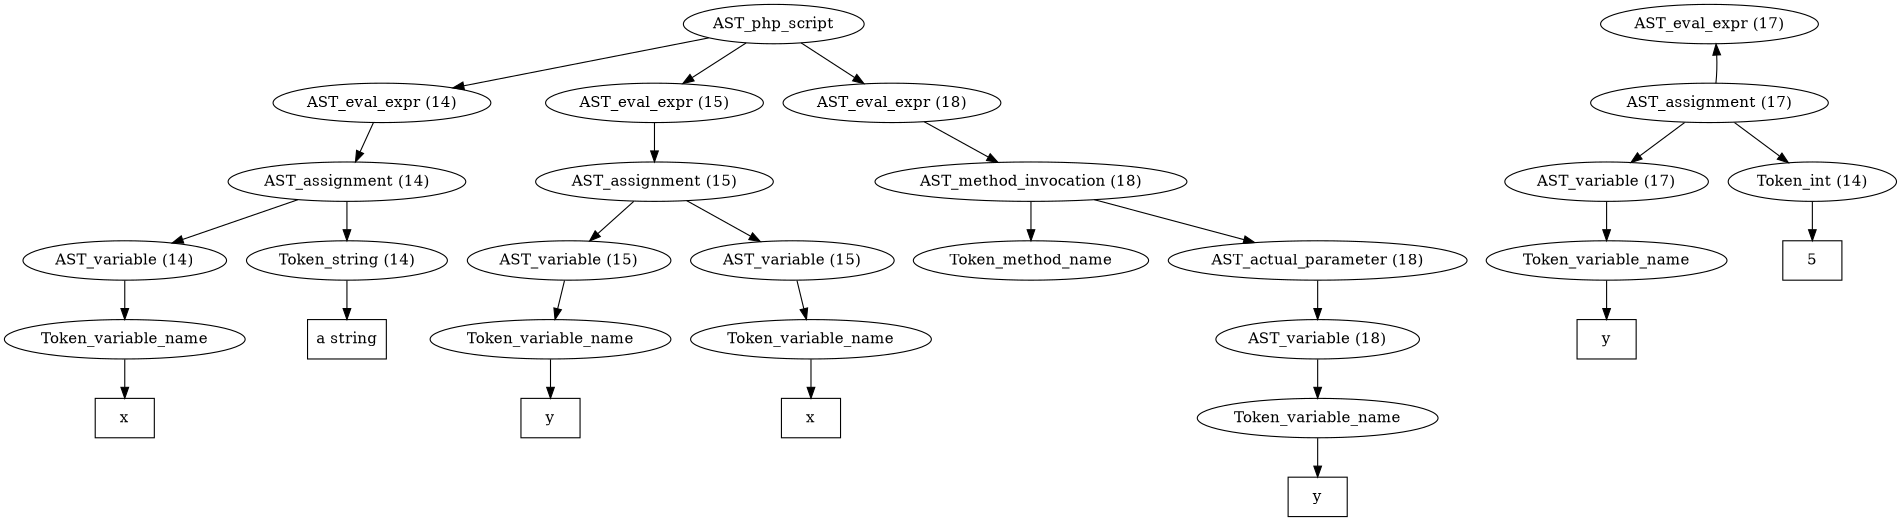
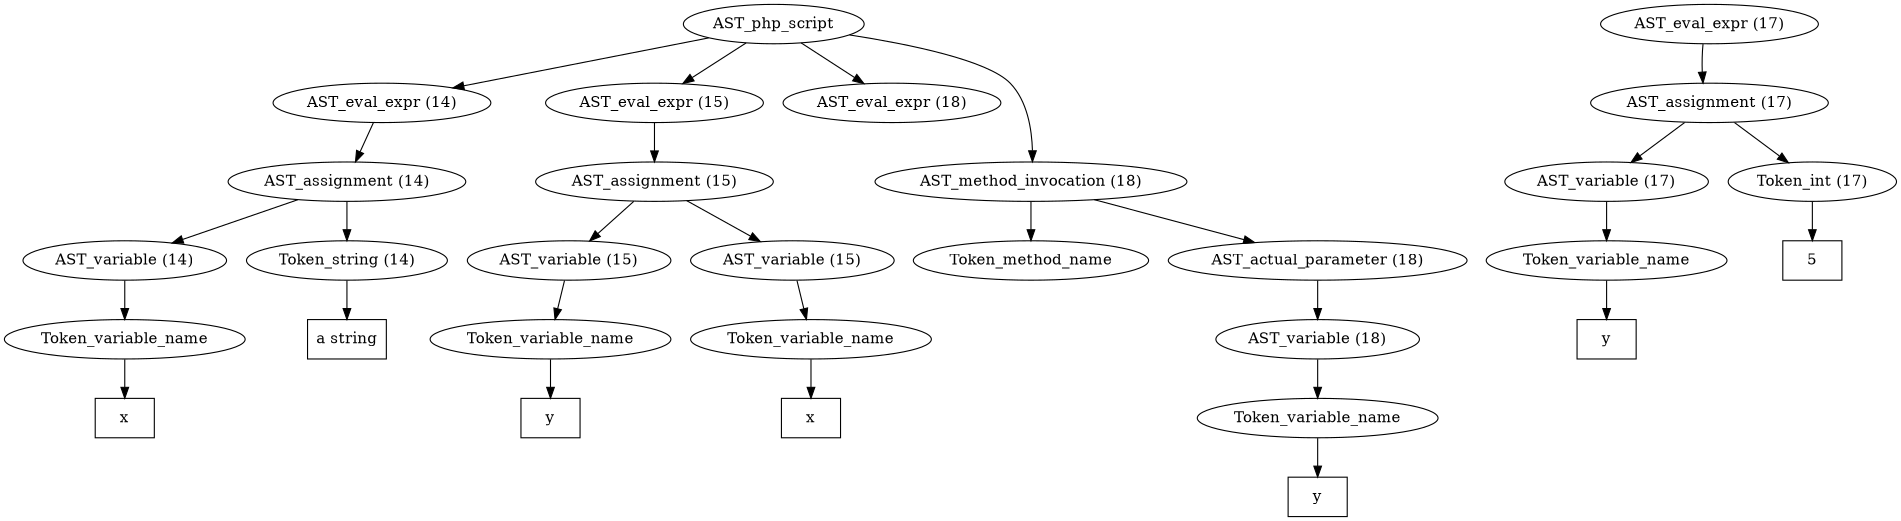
(1717, 69) -> (1702, 58)
(956, 139) -> (968, 61)
(1812, 182) -> (1812, 182)
